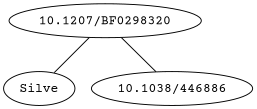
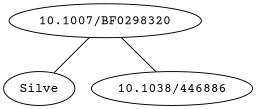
(105, 21) -> (105, 21)
